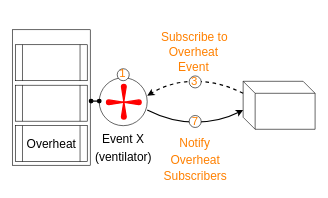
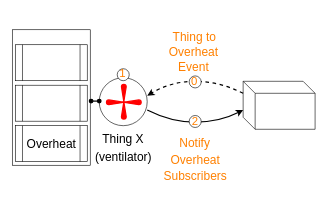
(195, 36) -> (195, 36)
(195, 81) -> (195, 81)
(195, 122) -> (195, 122)
(123, 139) -> (123, 139)
